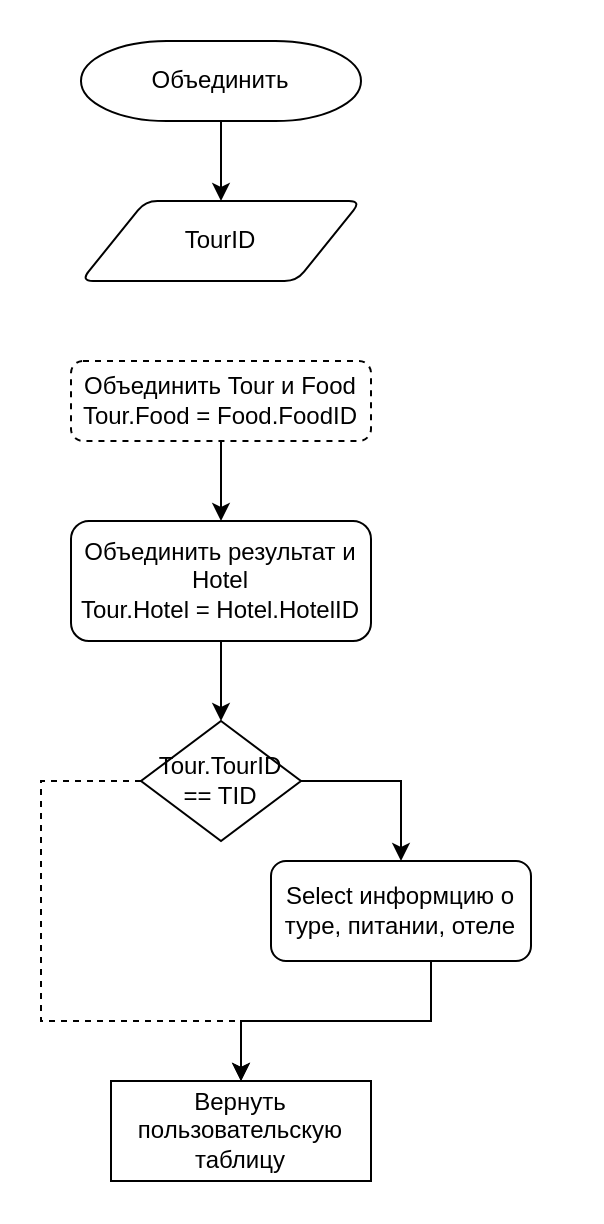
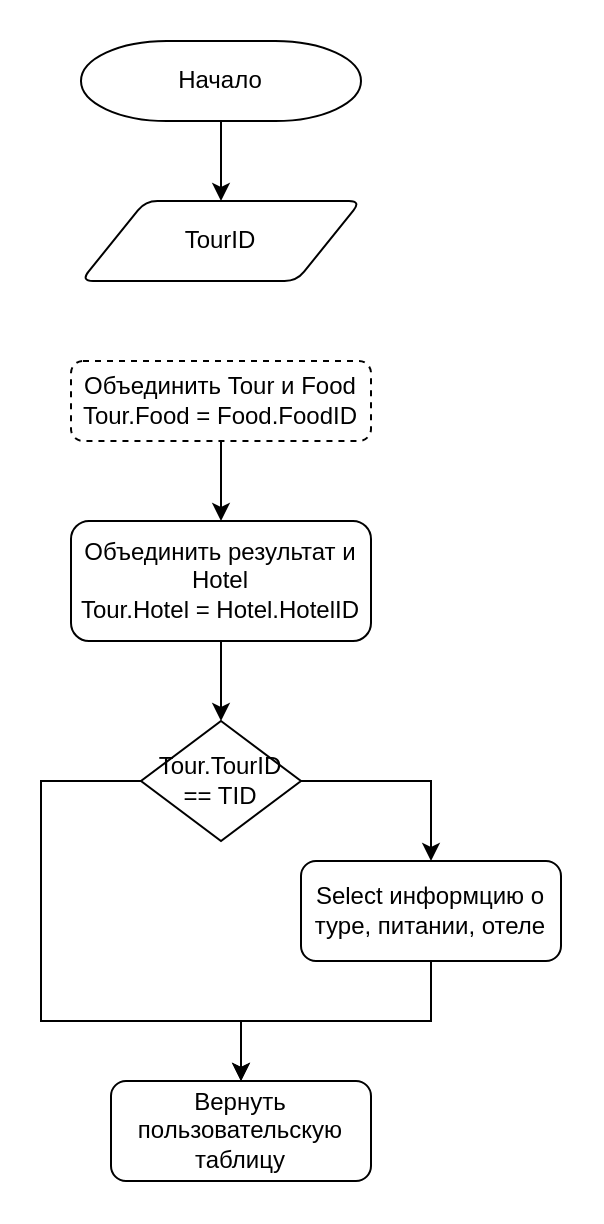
(221, 81) -> (221, 81)
(401, 911) -> (431, 911)
(41, 952) -> (41, 952)
(241, 1131) -> (241, 1131)
